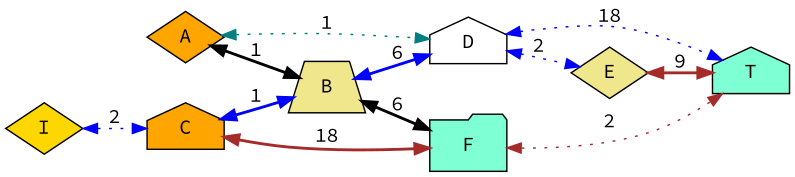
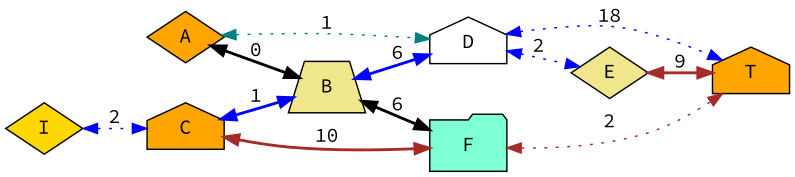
(256, 51) -> (256, 51)
(751, 73) -> (751, 73)
(327, 136) -> (327, 136)
